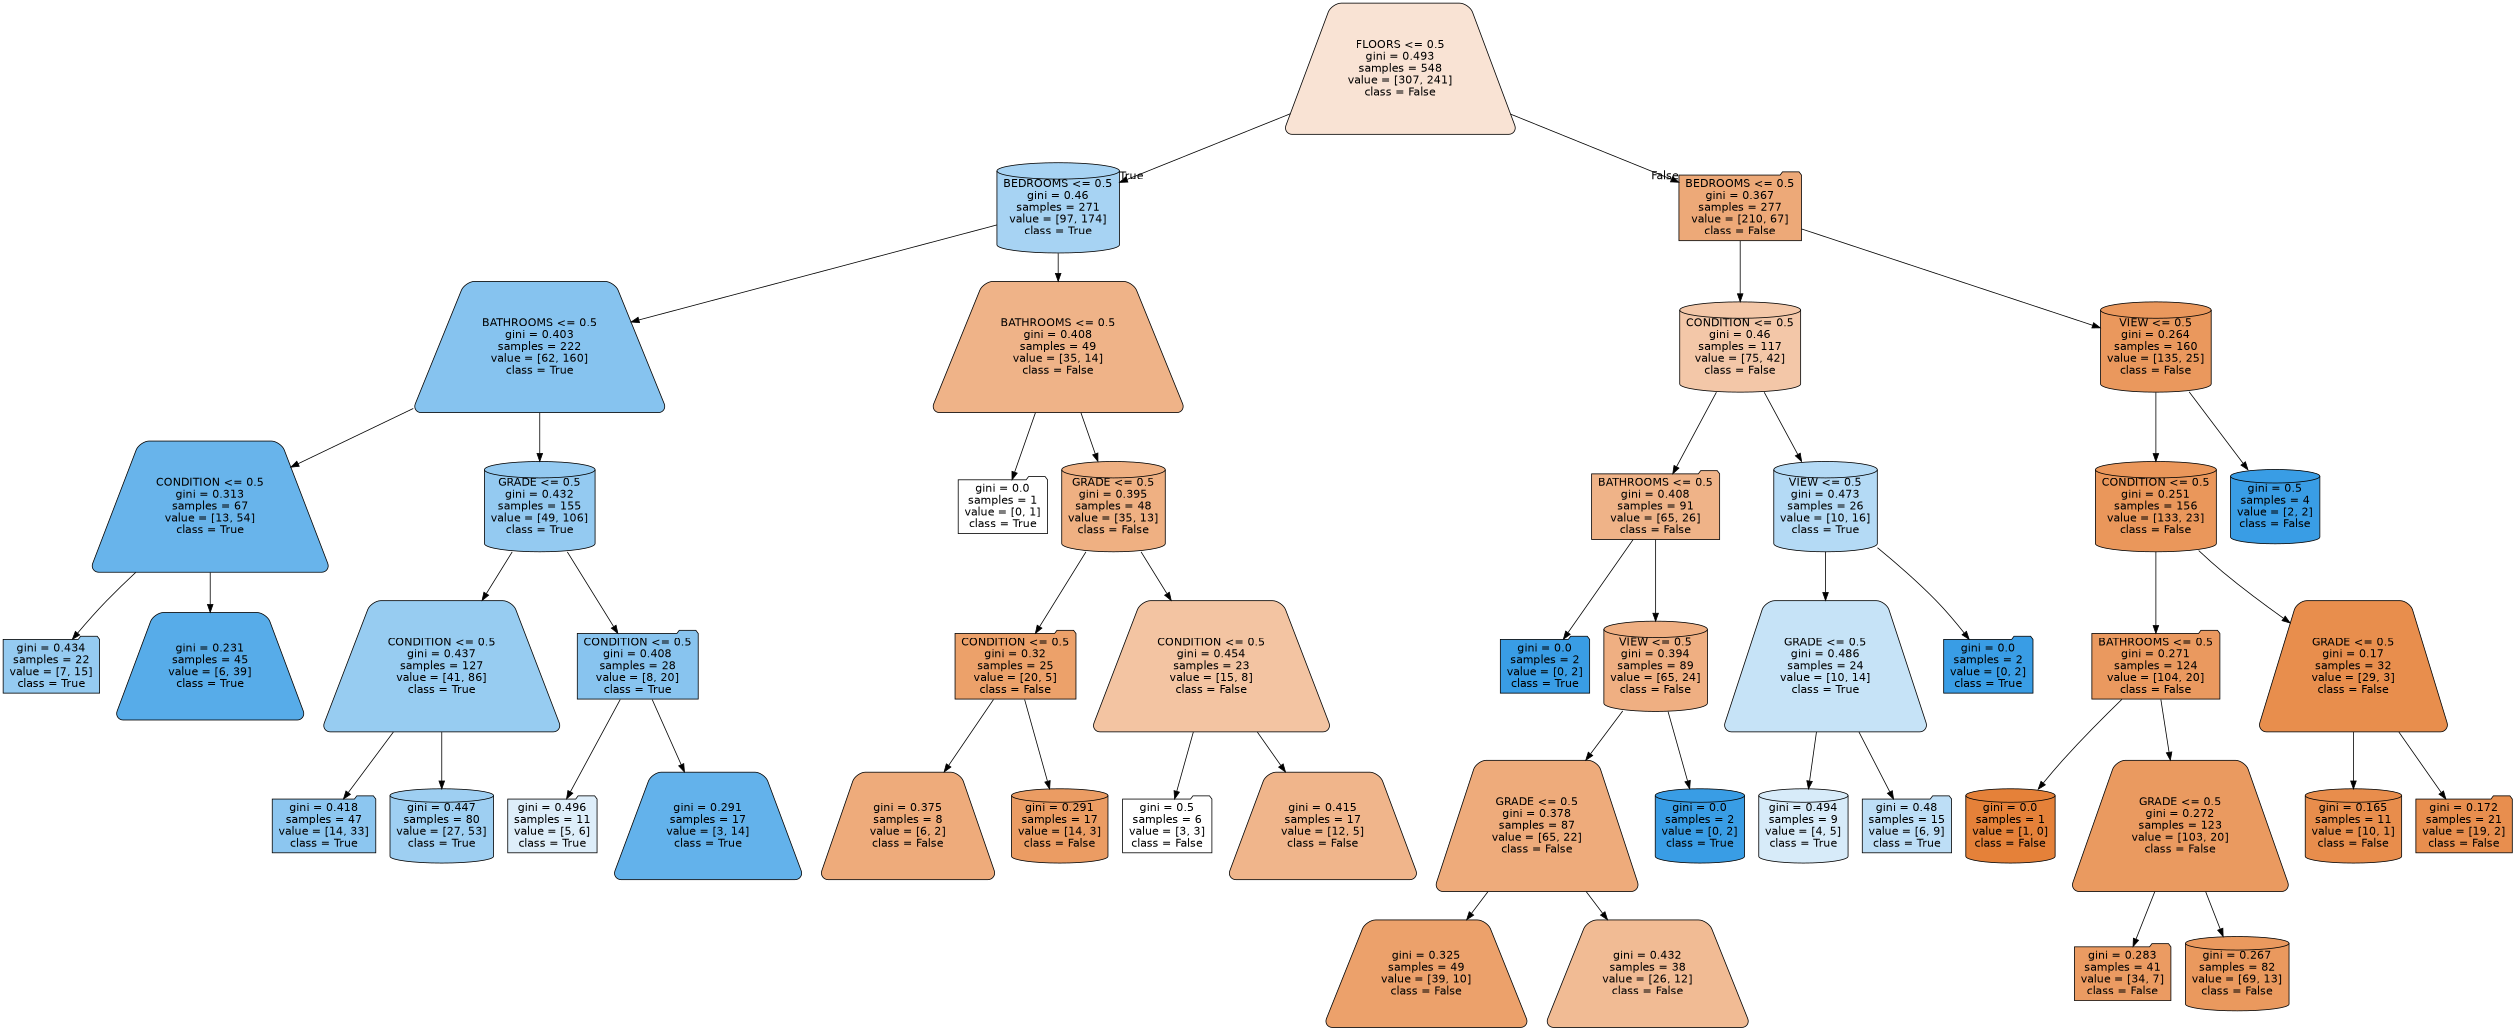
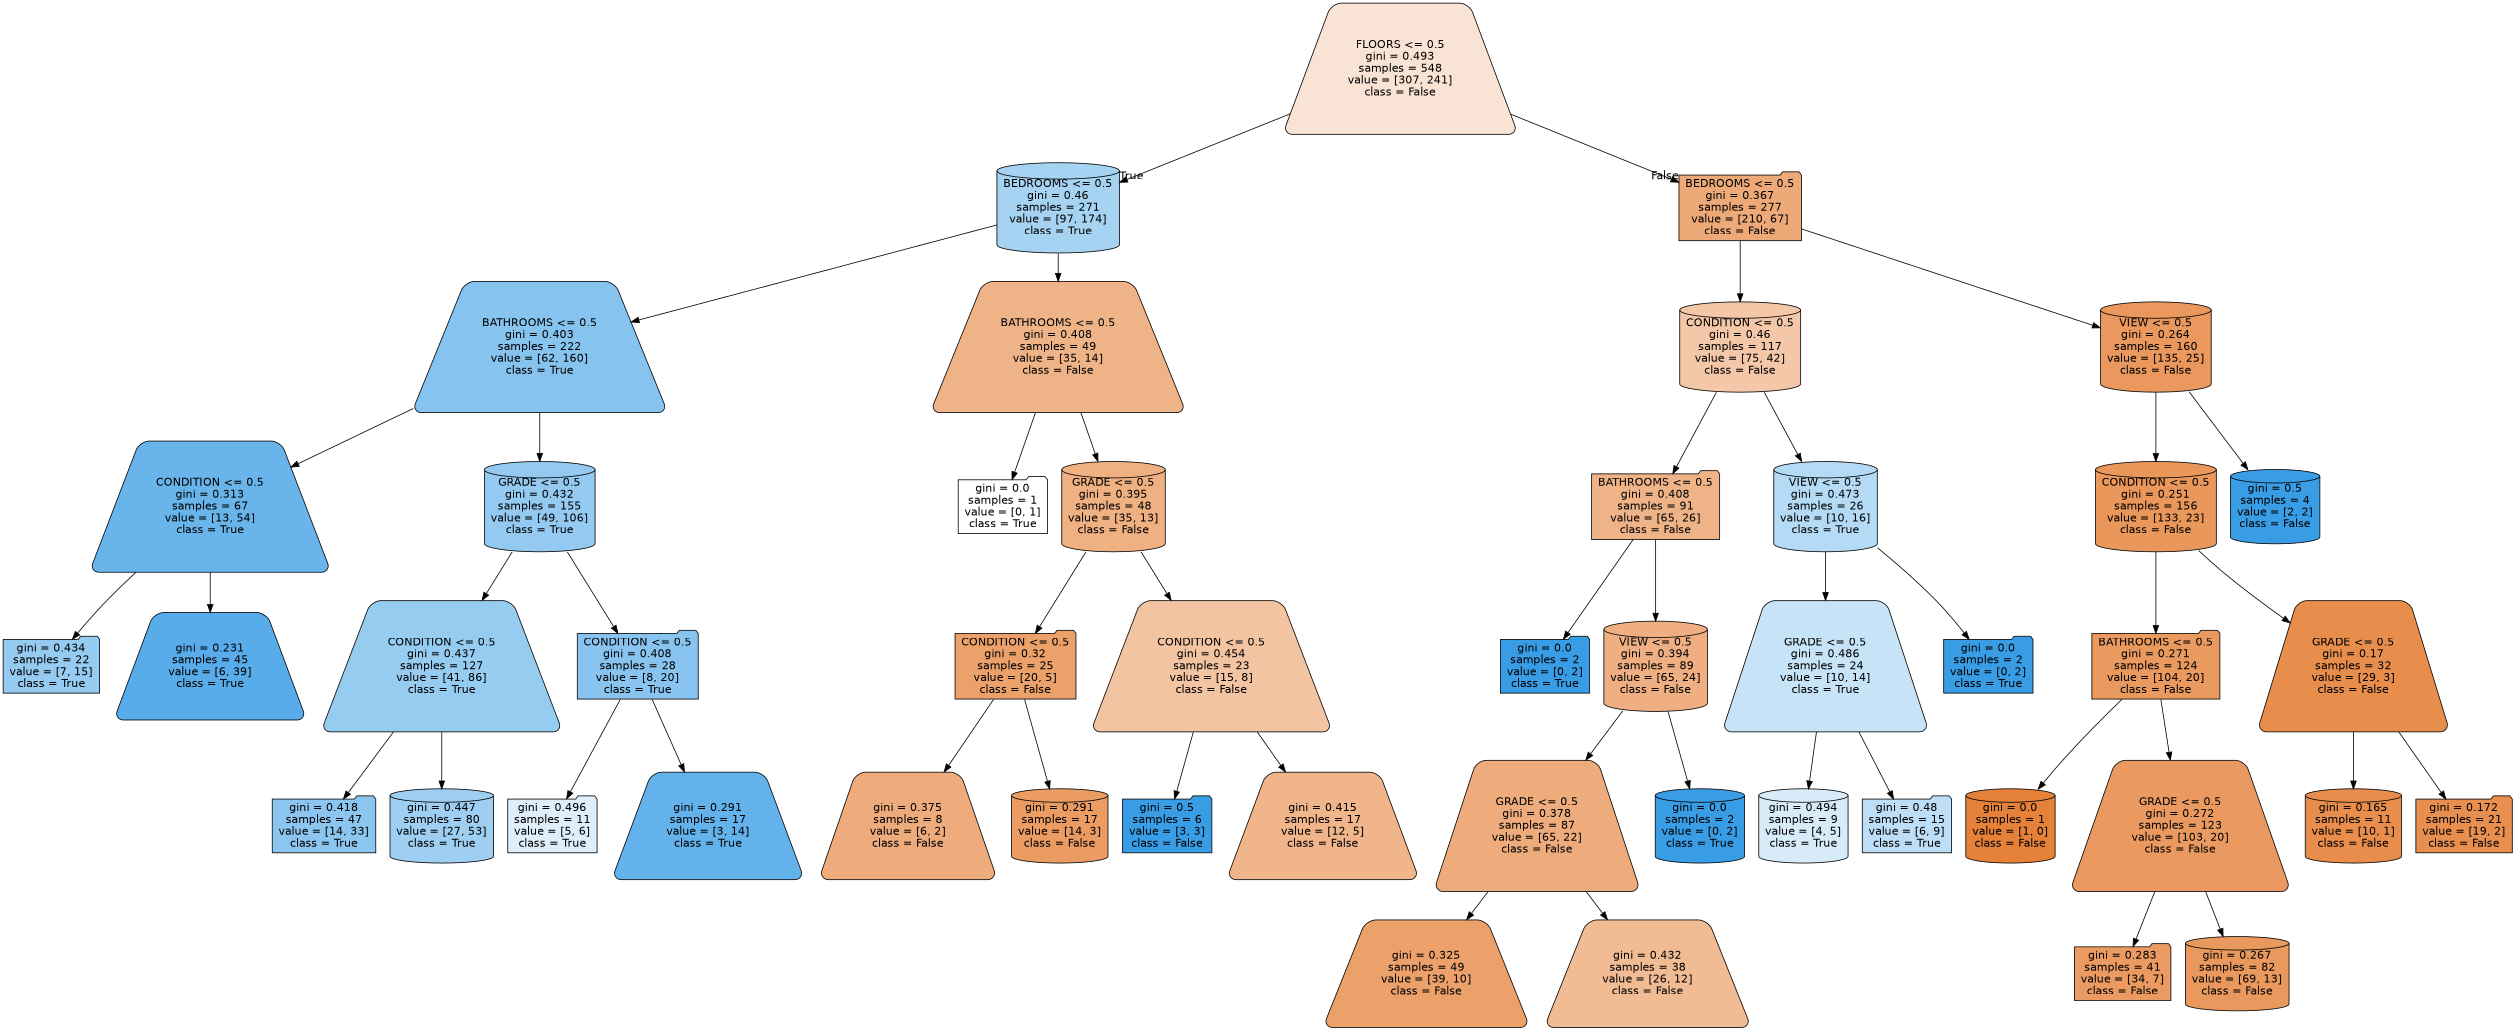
(1167, 826) -> (1167, 826)
